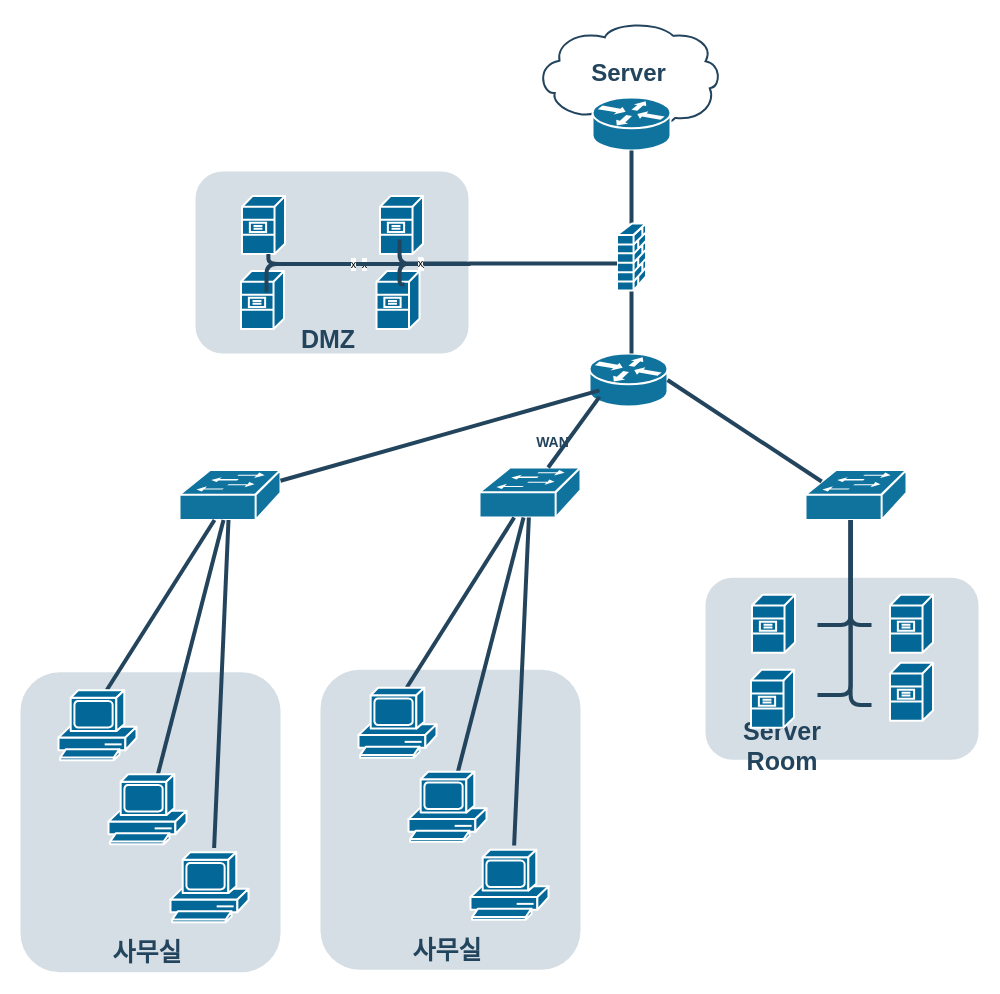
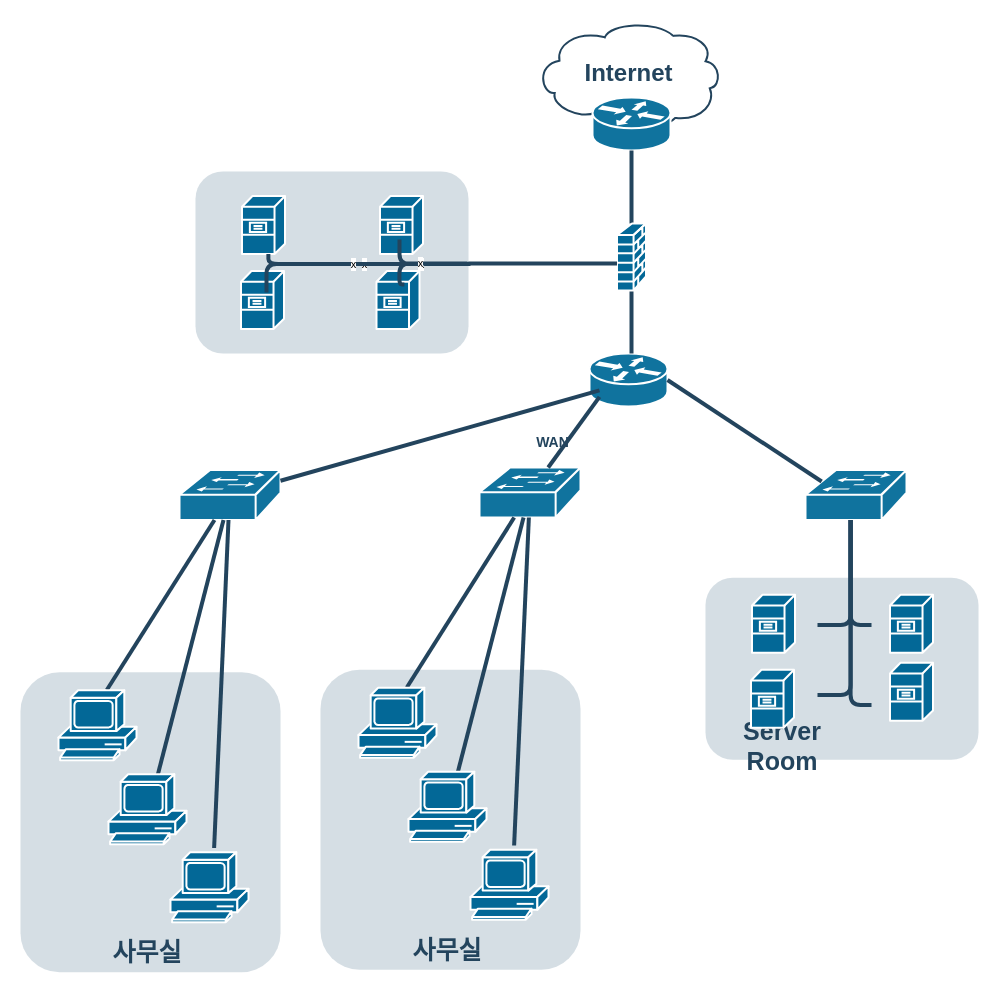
(629, 74) -> (629, 74)
(329, 339) -> none
